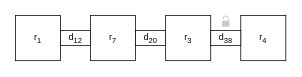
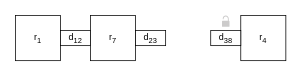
(150, 38) -> (150, 38)
(188, 38) -> none
